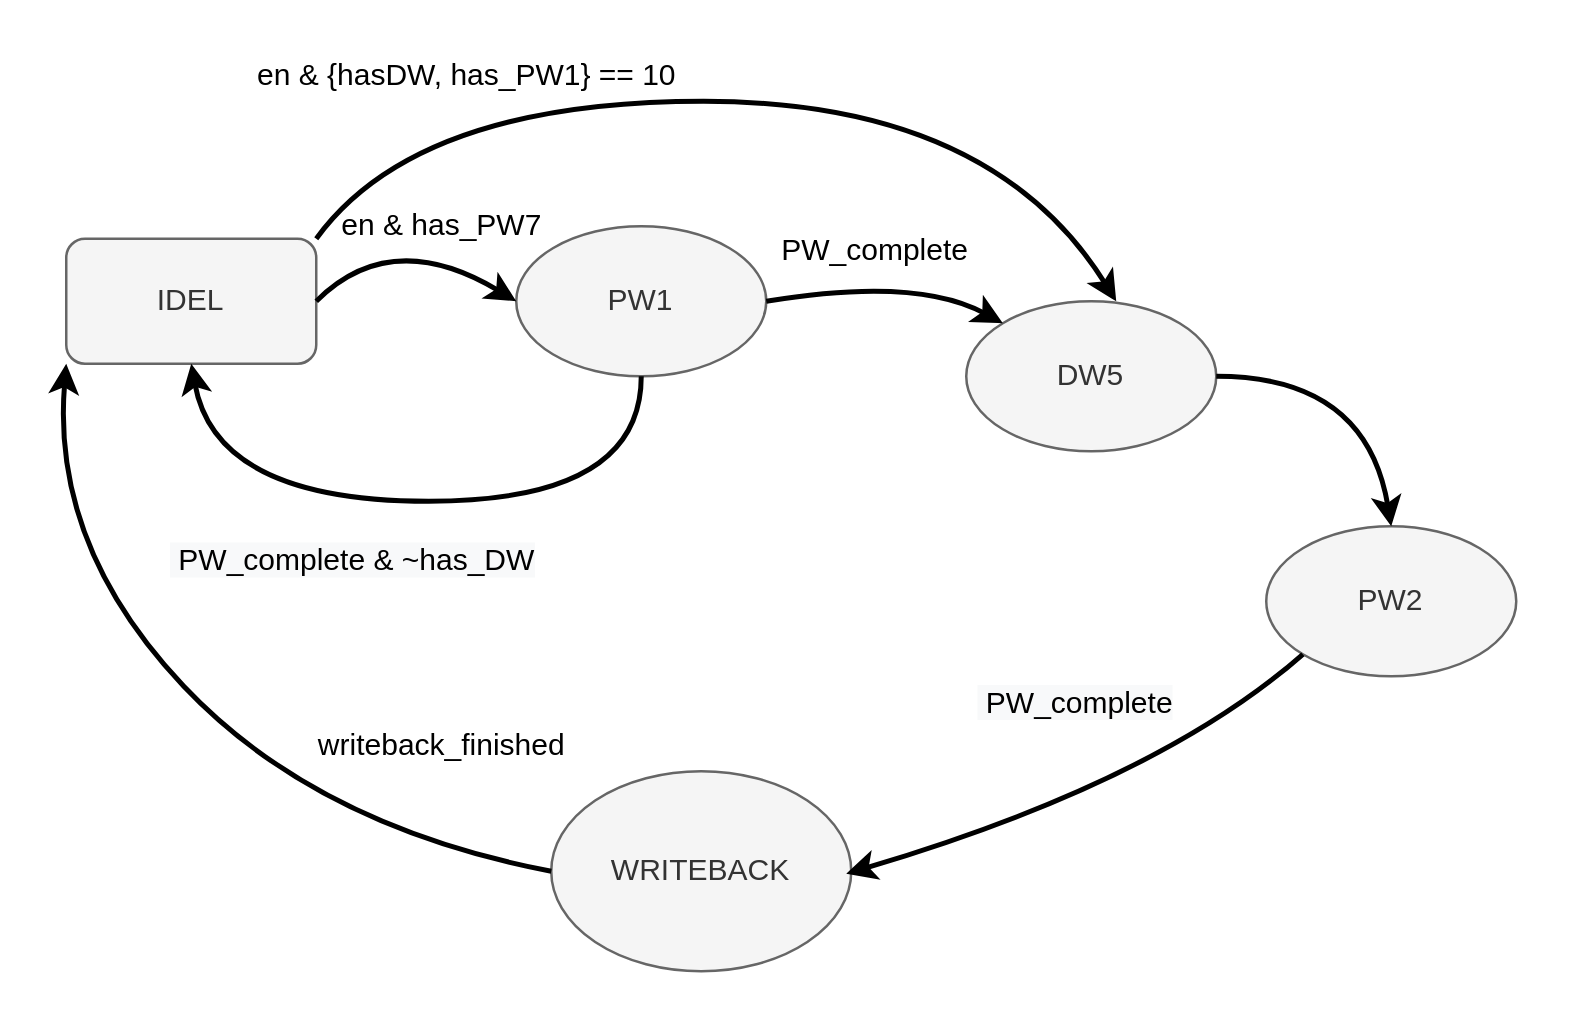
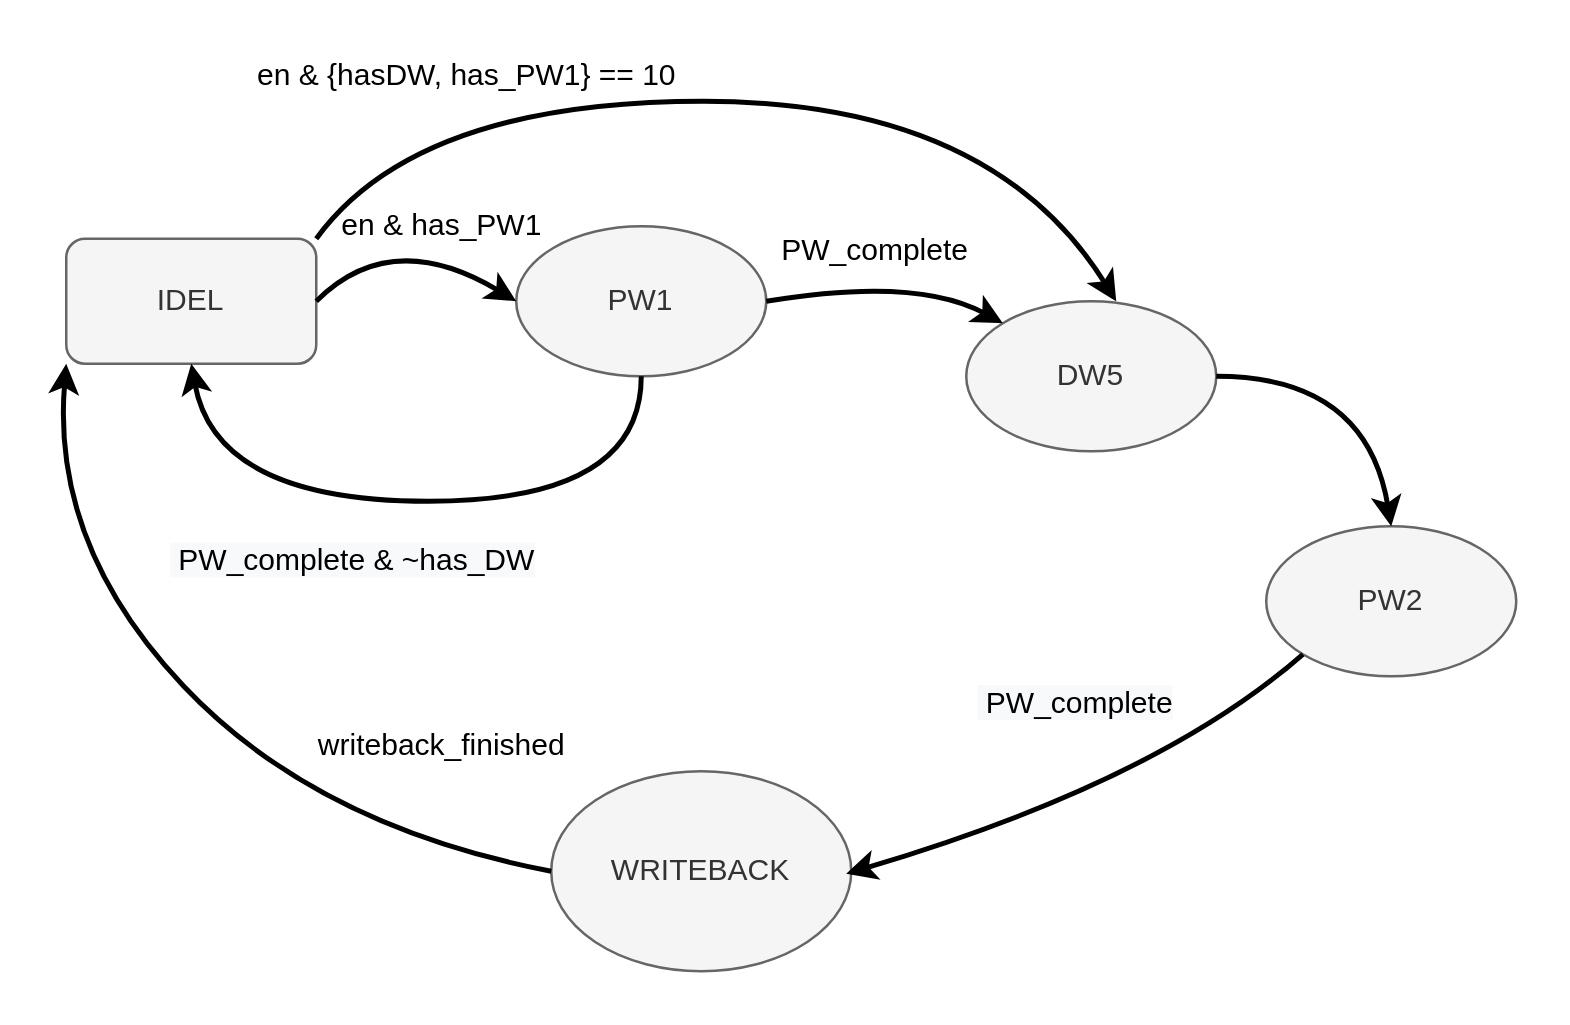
(443, 226) -> (443, 226)
